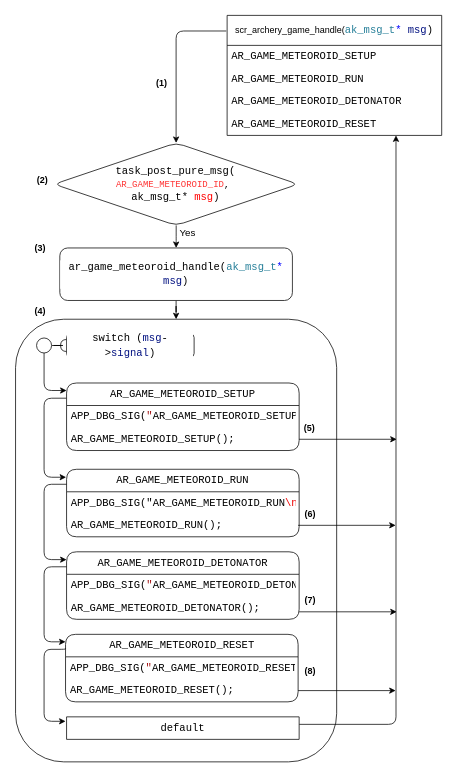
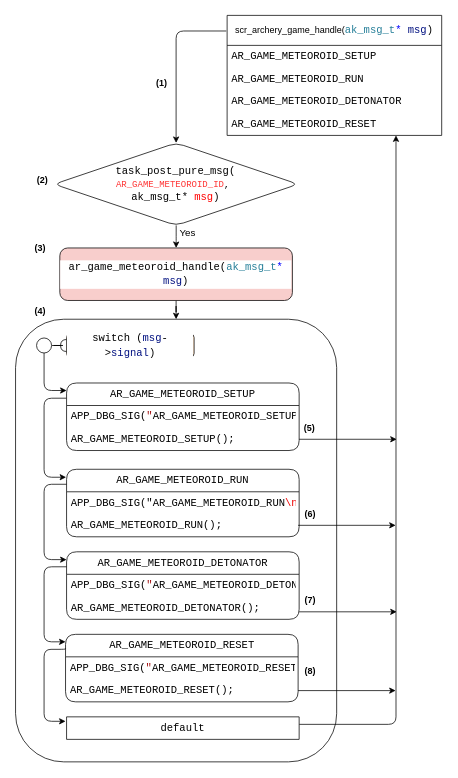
(176, 274) -> (176, 274)
(130, 345) -> (130, 345)
